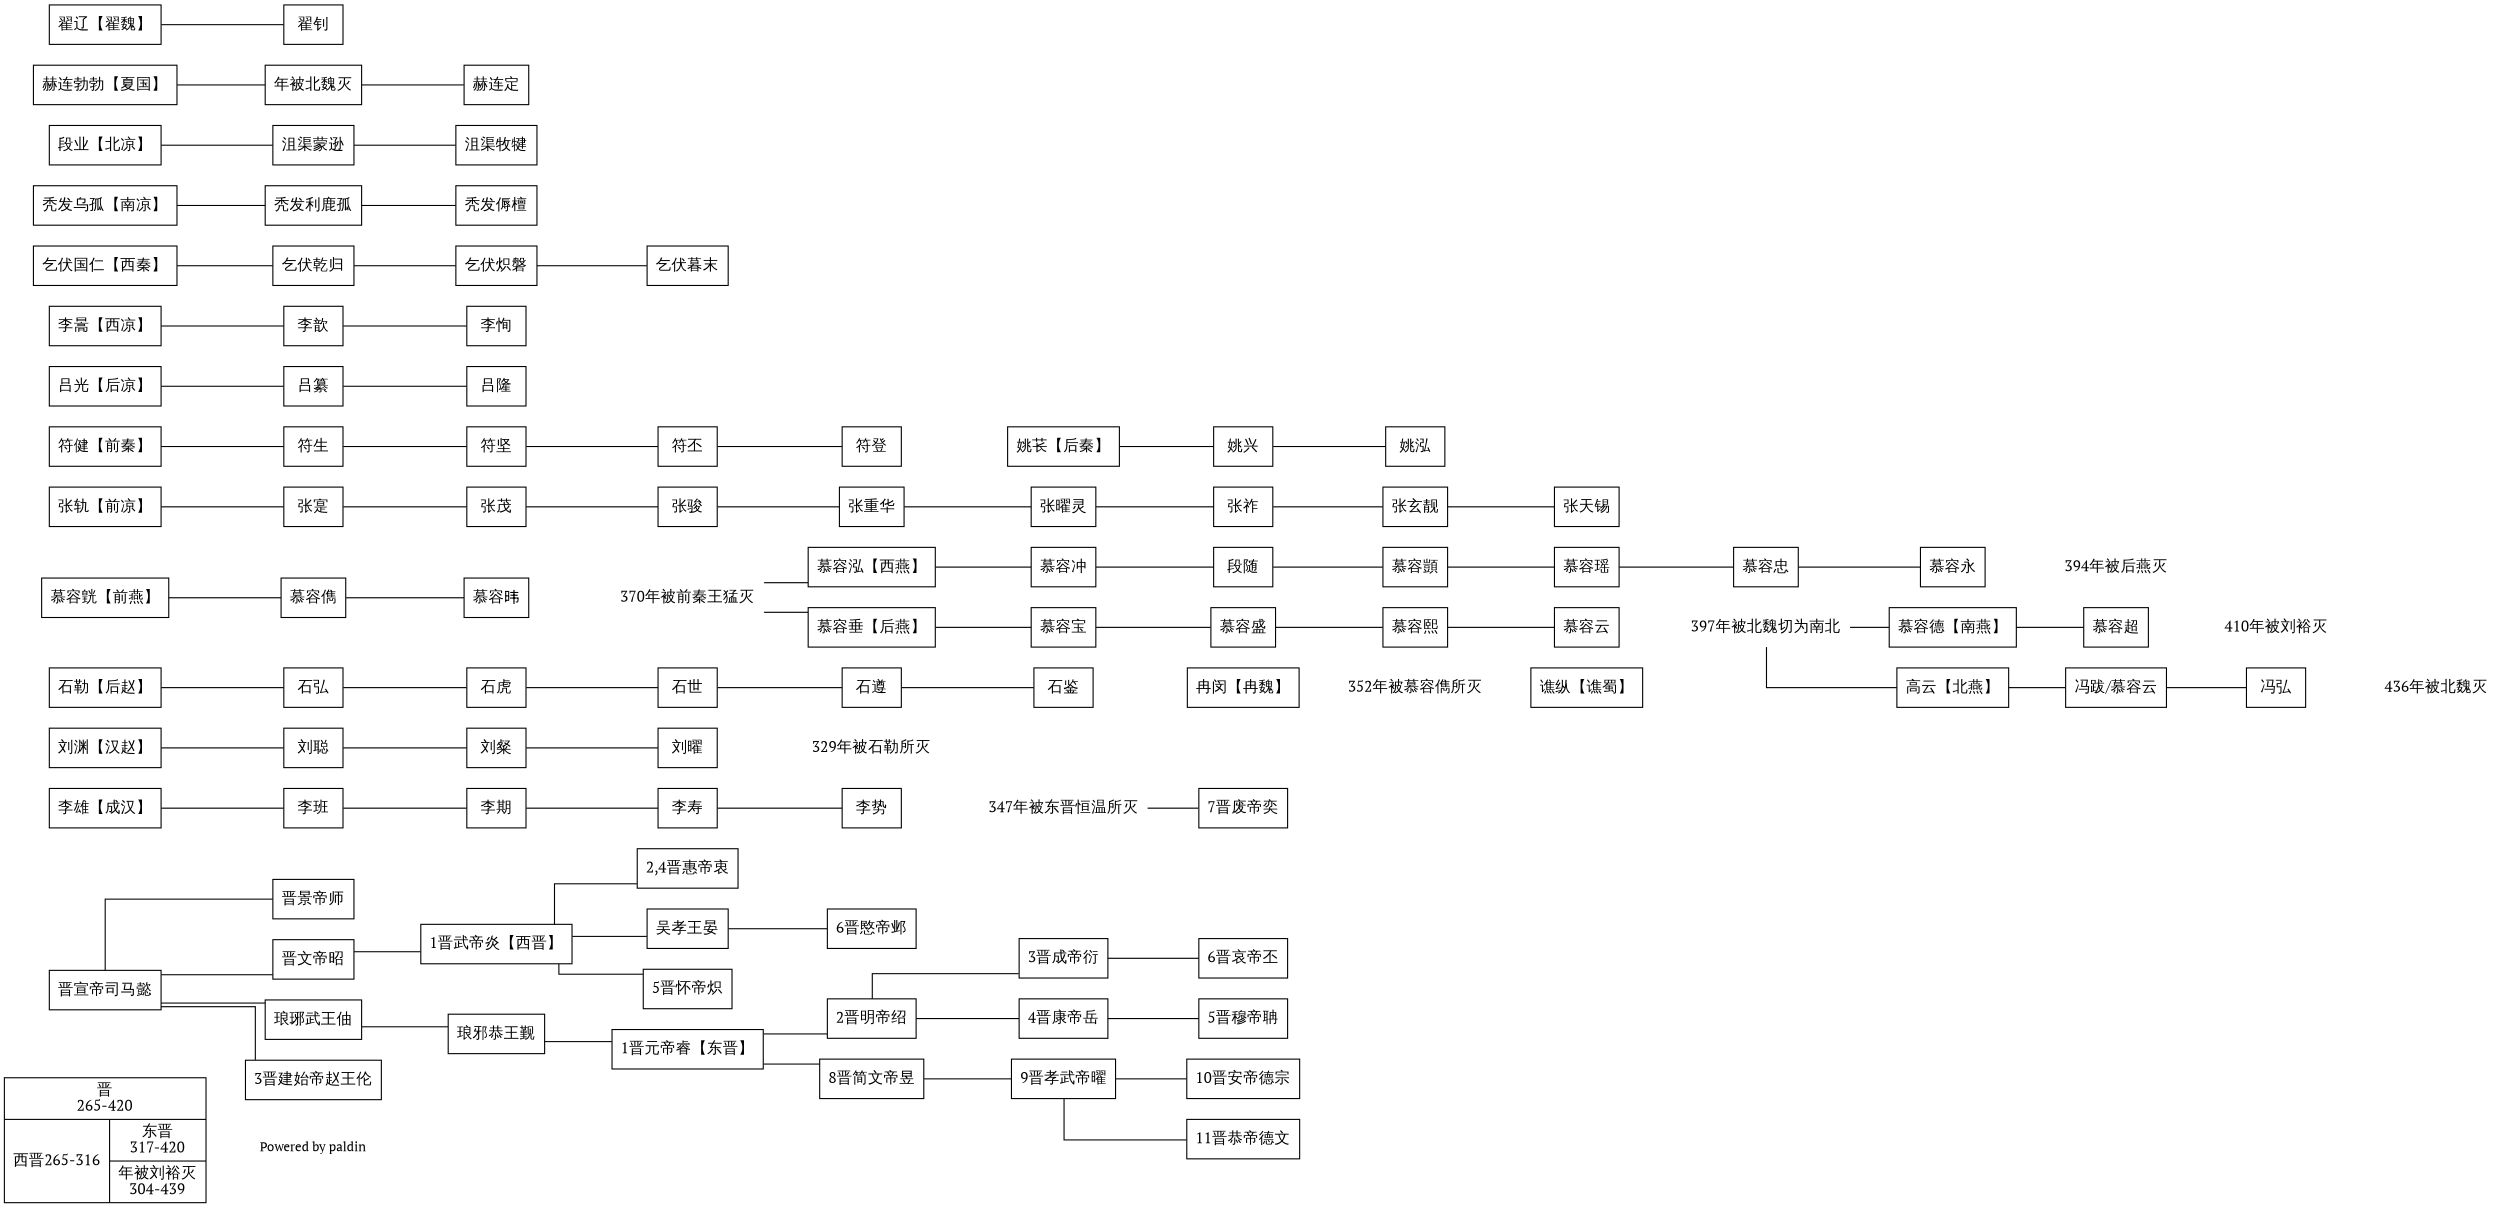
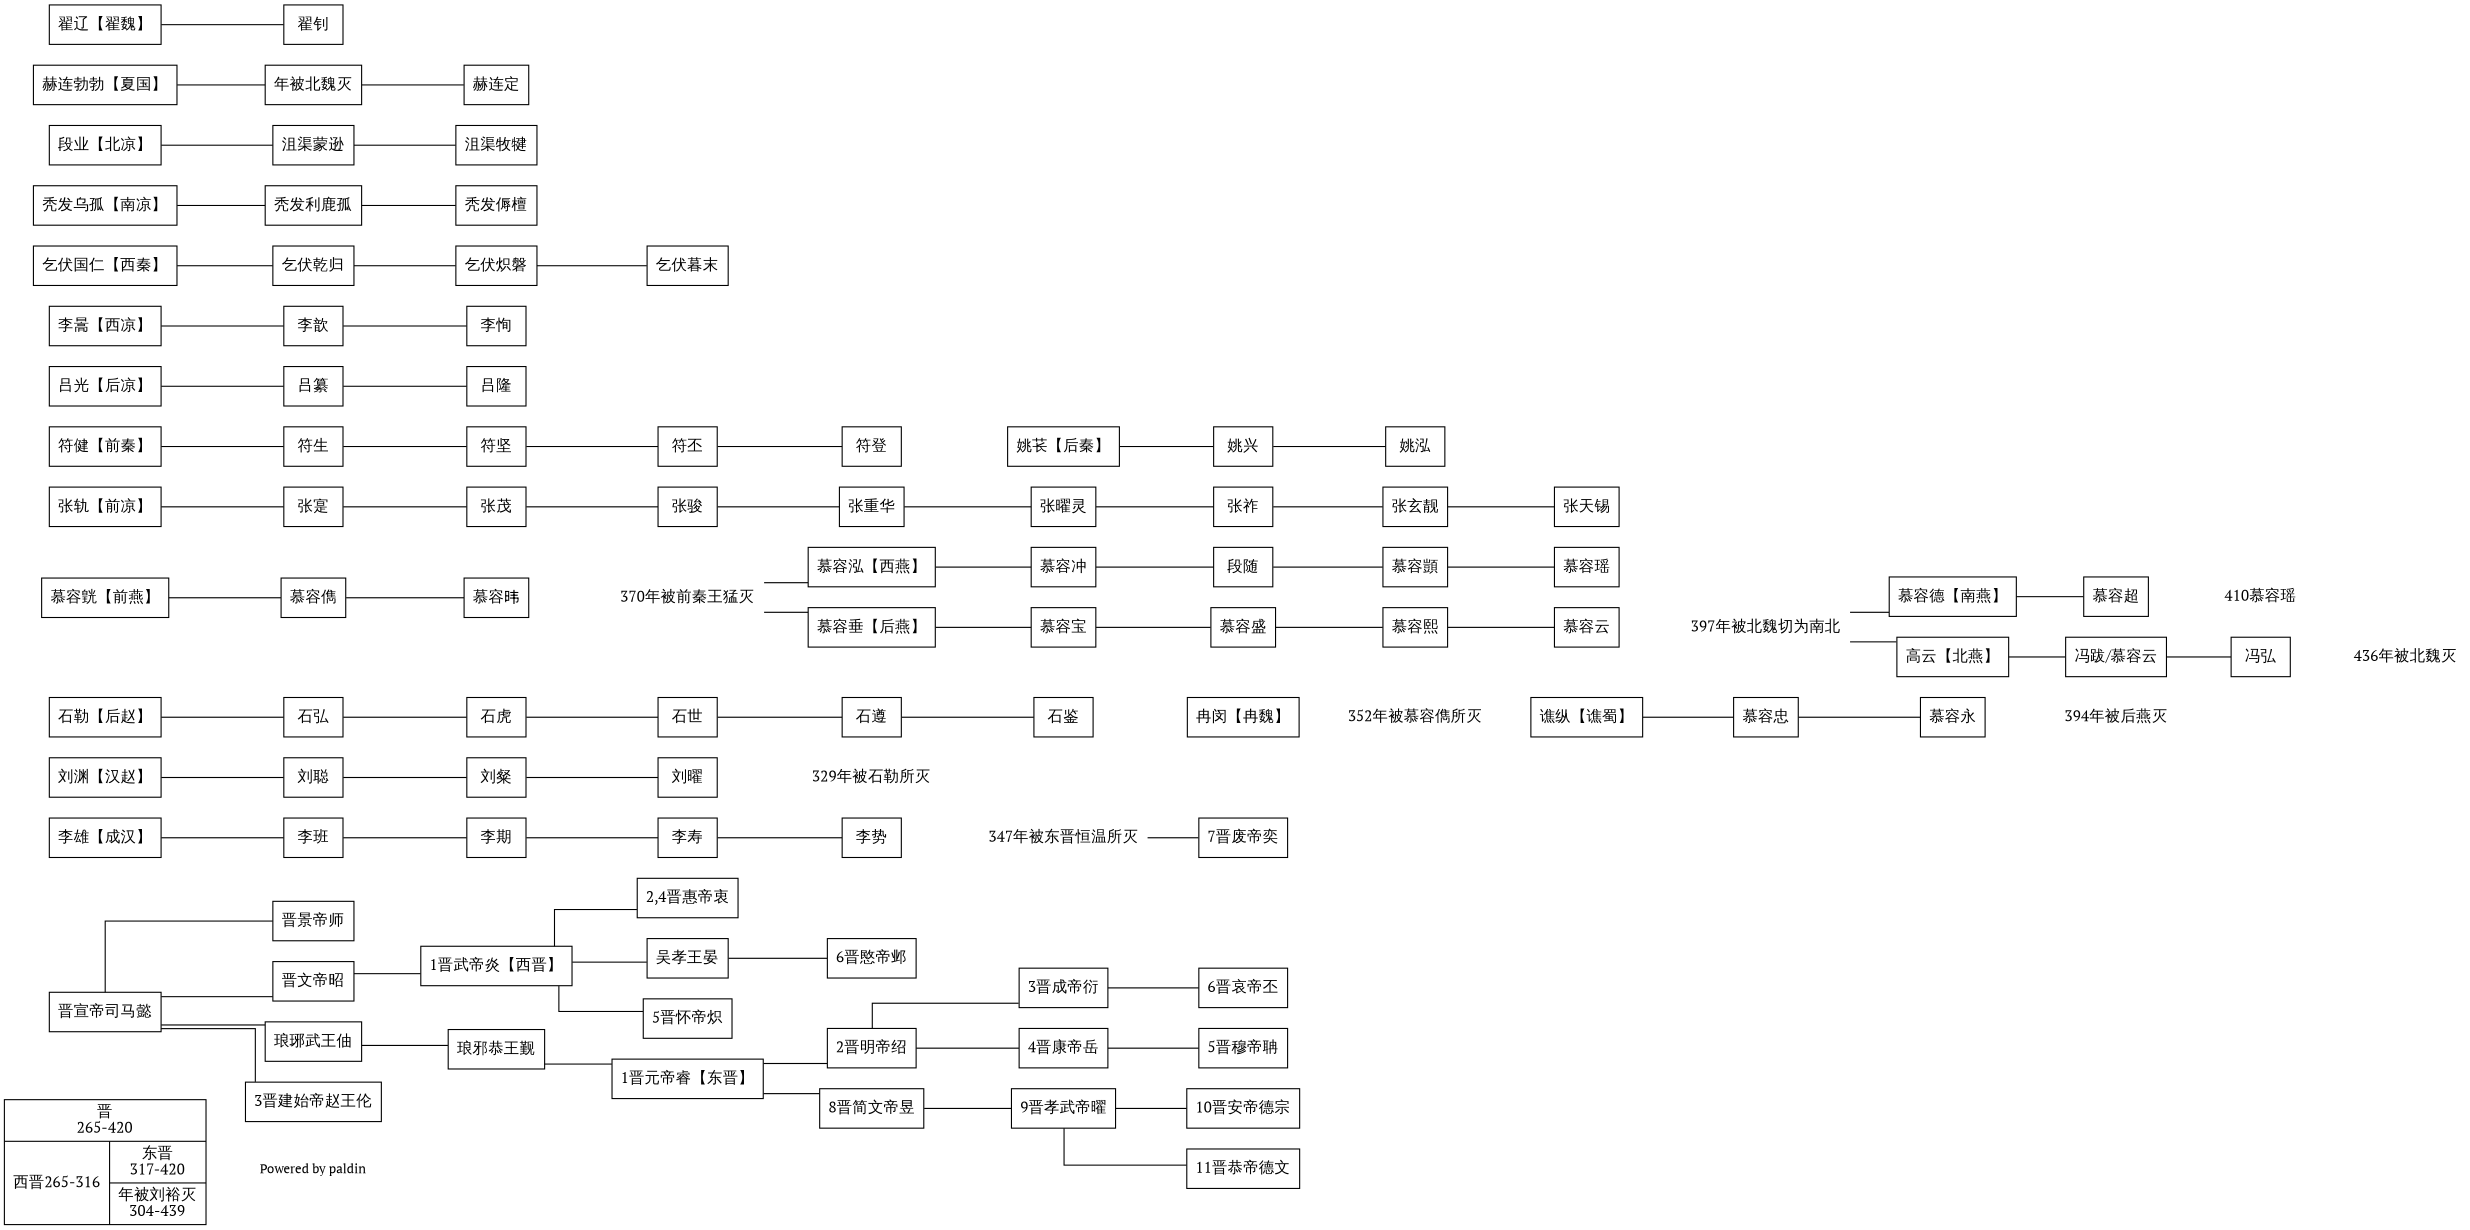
(1676, 567) -> (1688, 717)
(2276, 627) -> (2261, 597)
